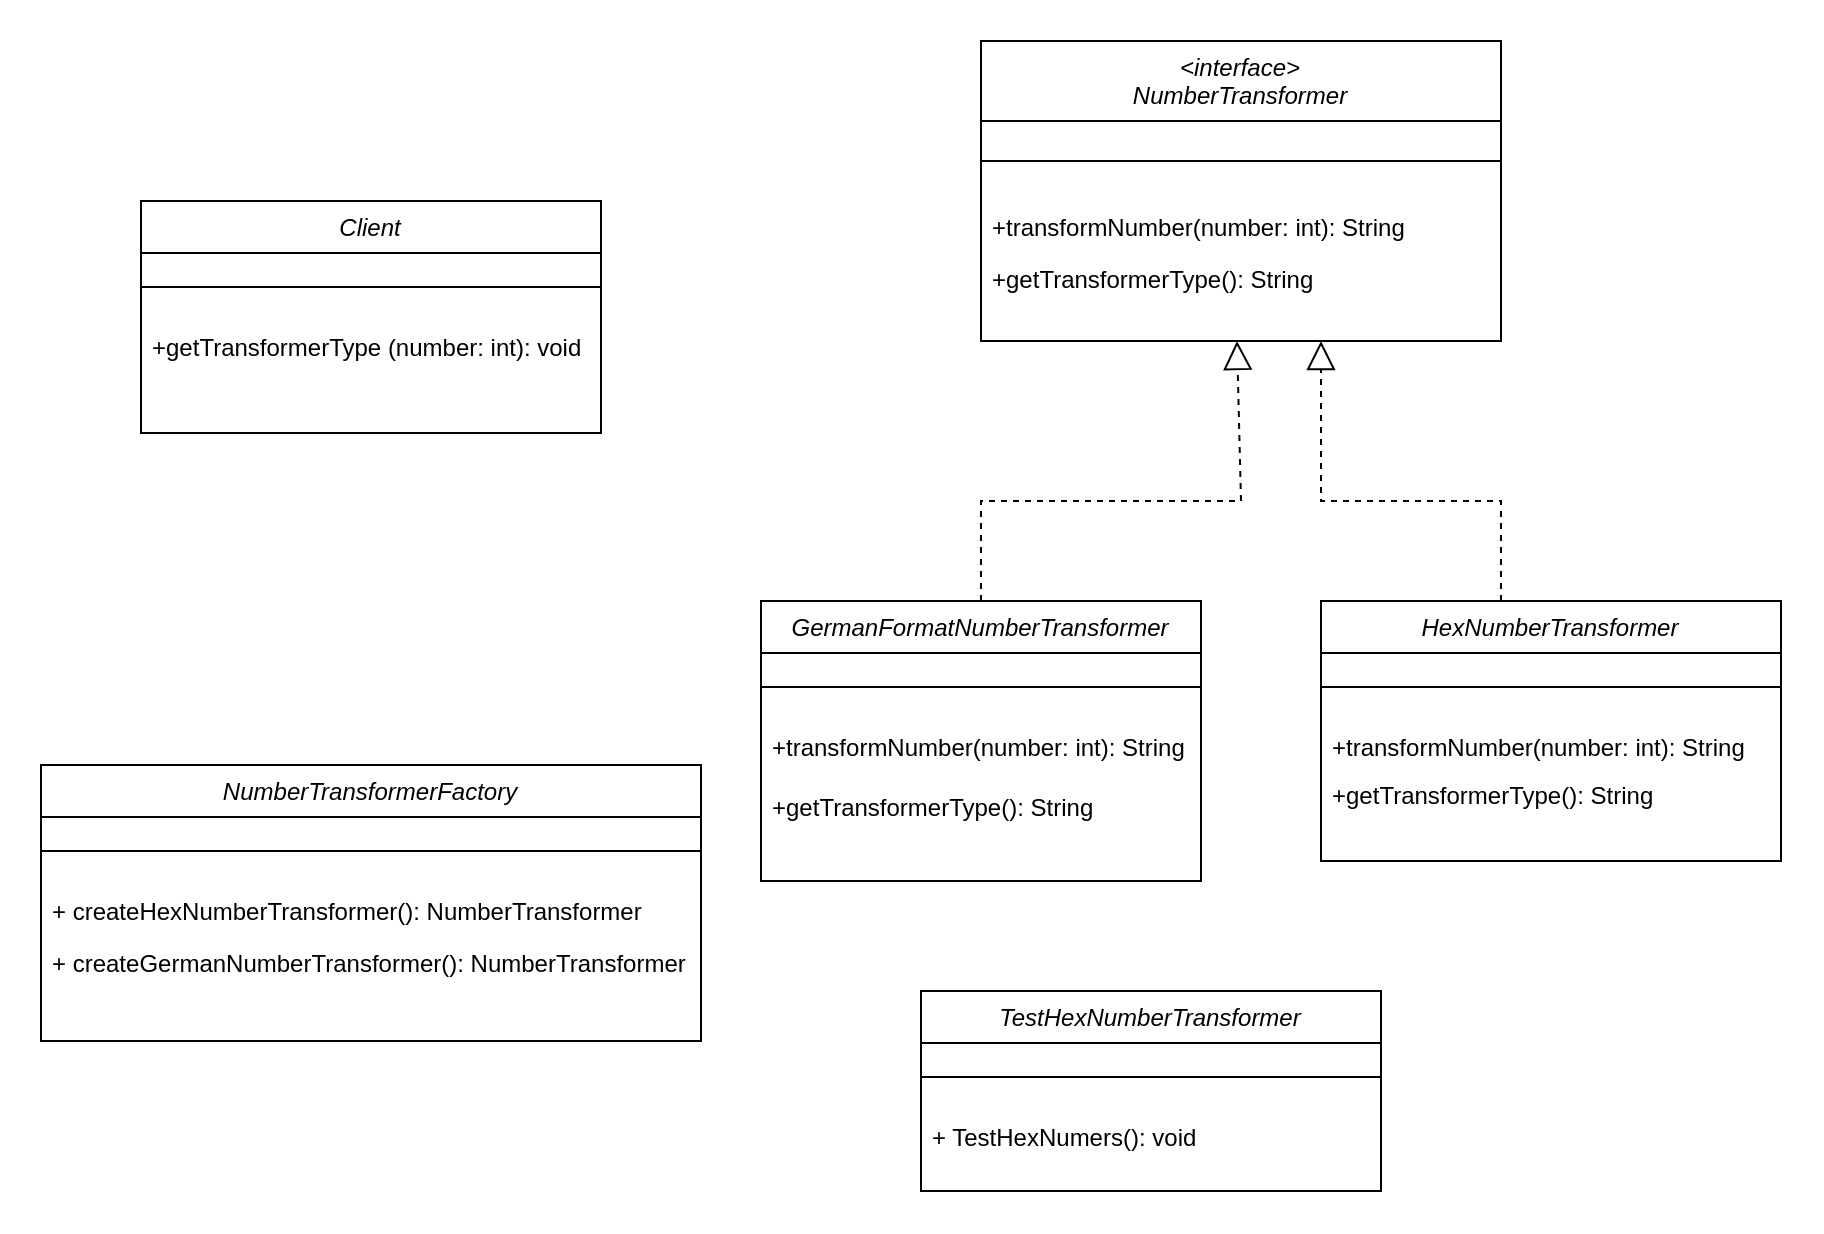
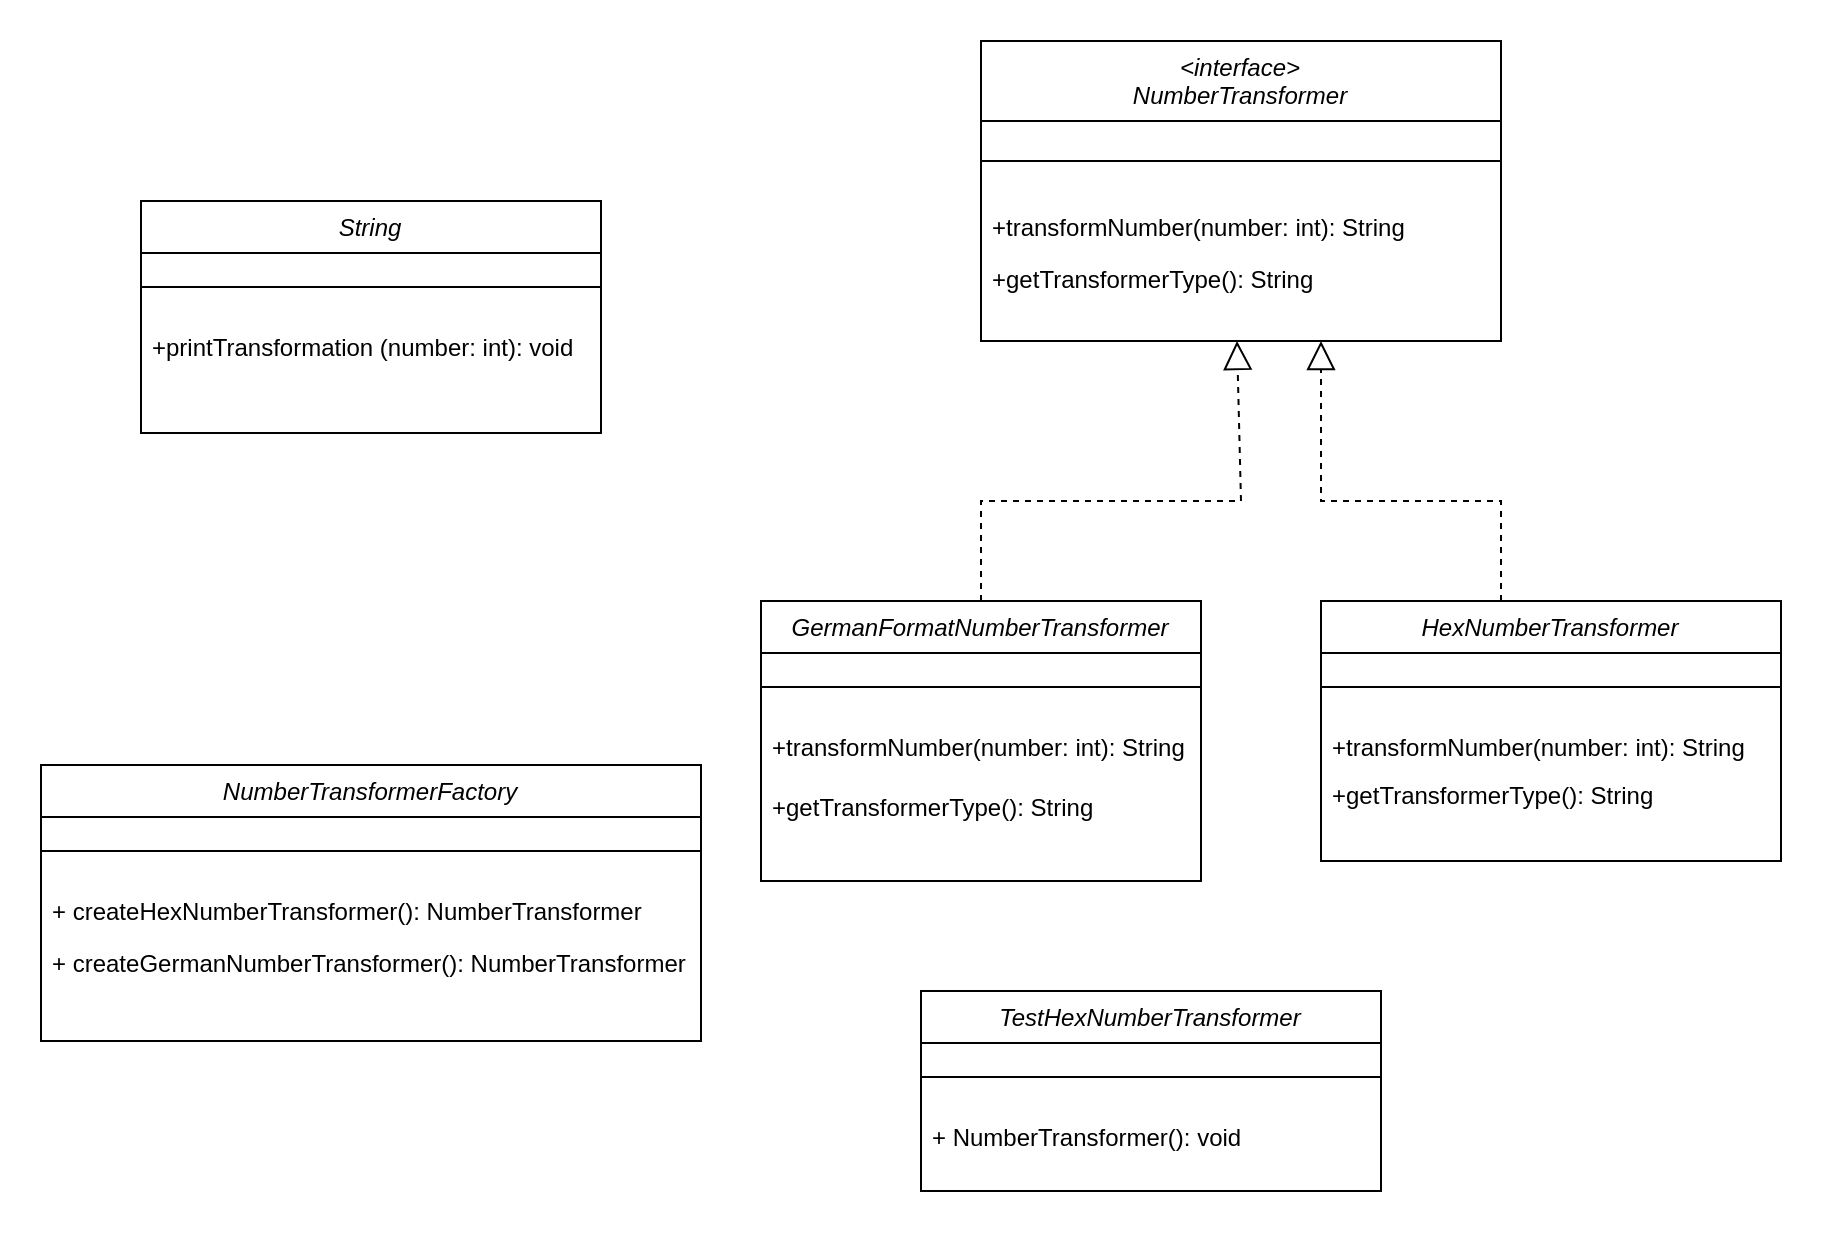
(370, 228) -> (370, 228)
(395, 348) -> (396, 348)
(1074, 1138) -> (1101, 1138)
